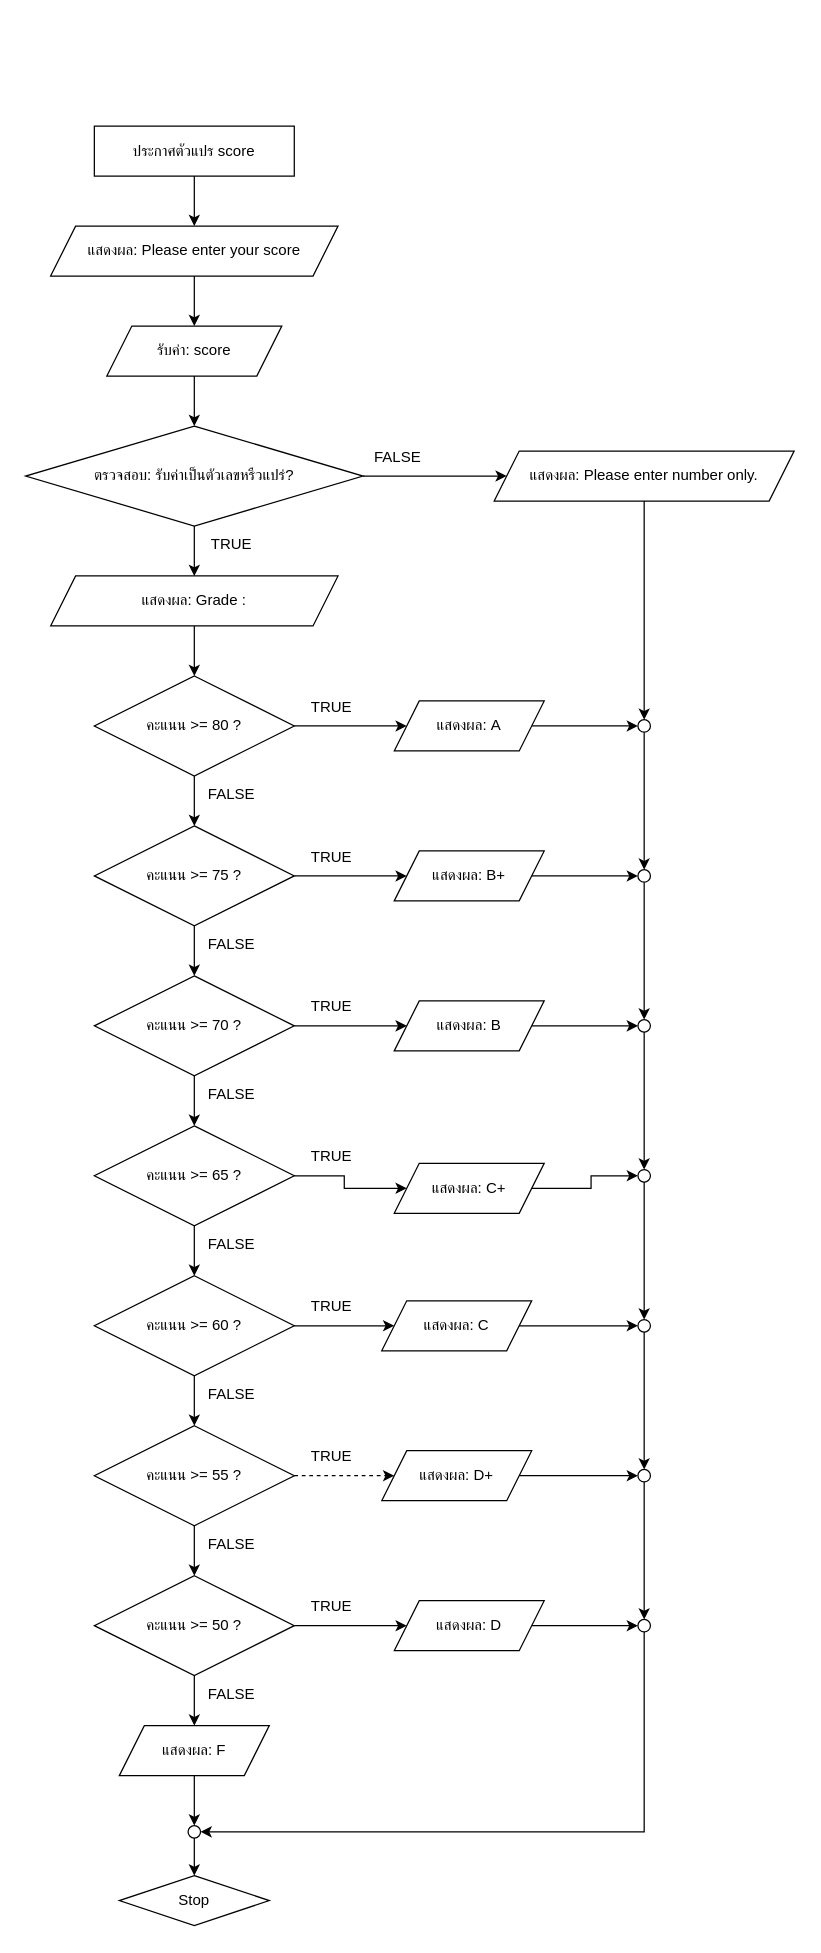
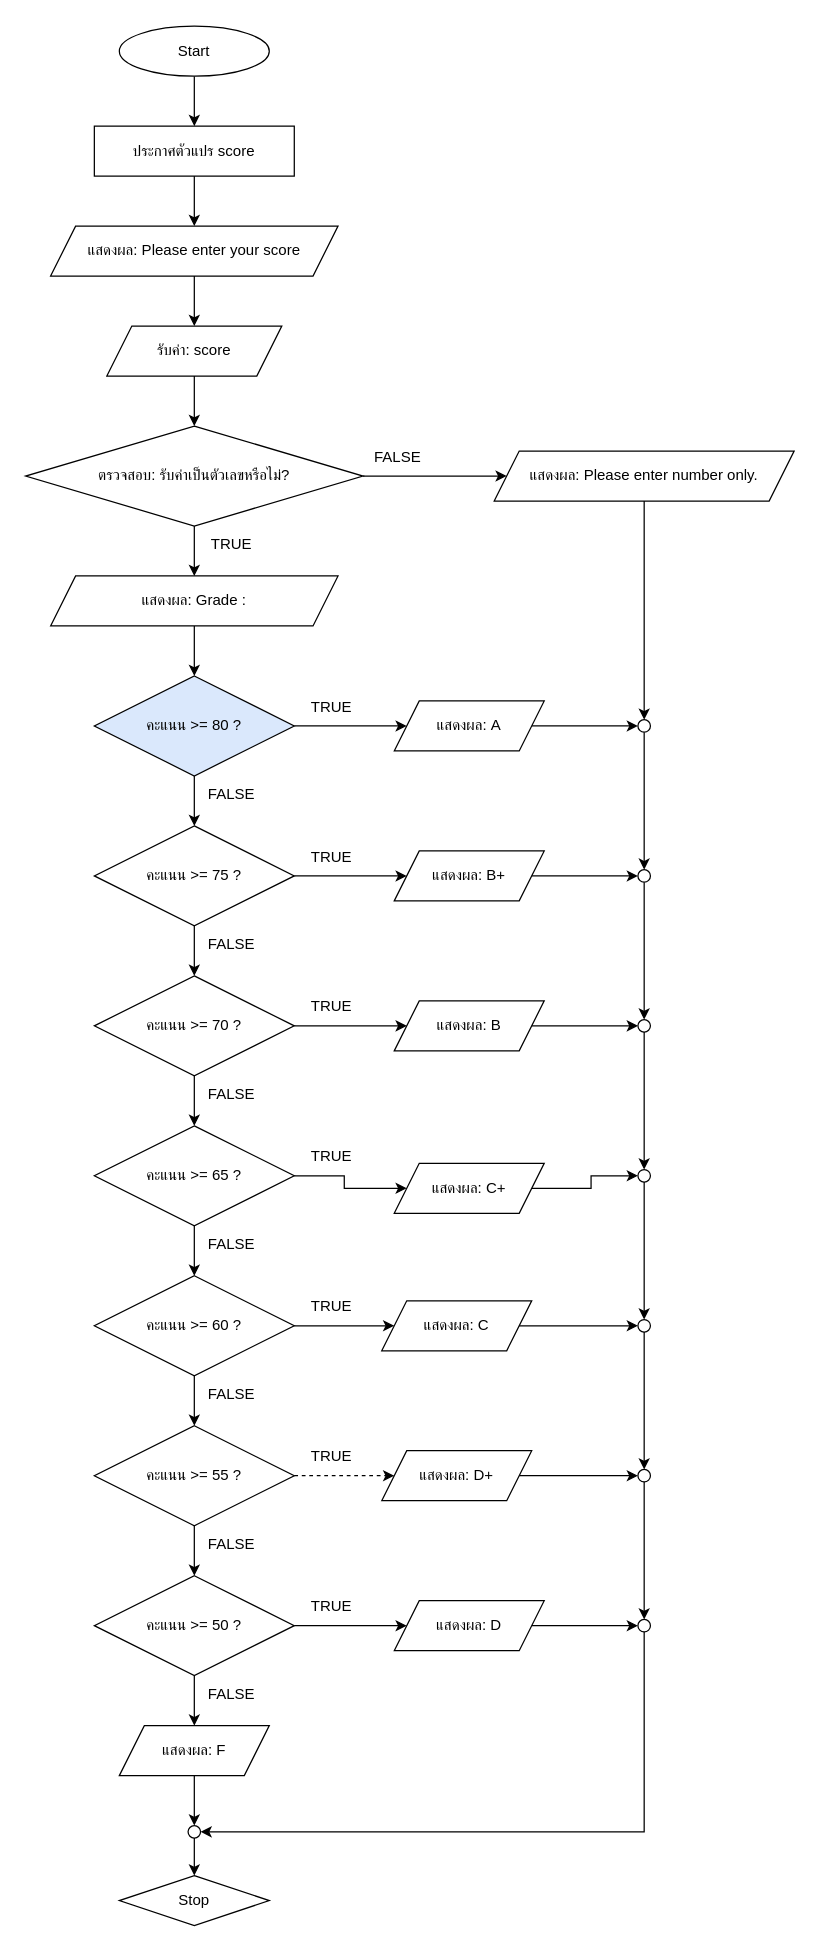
none -> (194, 51)
none -> (194, 97)
(194, 476) -> (194, 476)
(194, 726) -> (194, 726)
